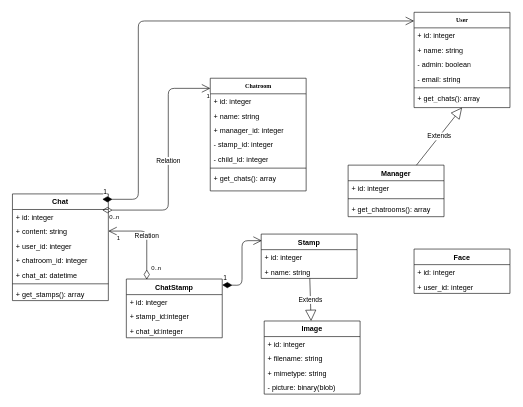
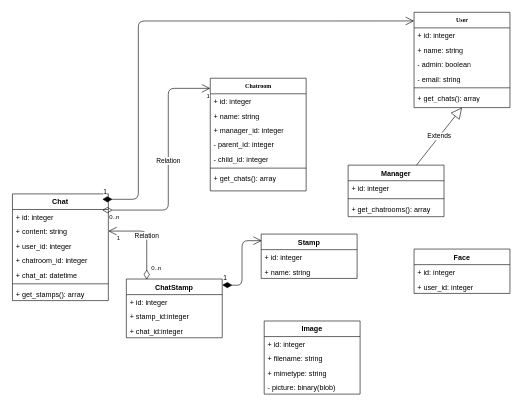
(248, 146) -> (250, 146)
(310, 295) -> none
